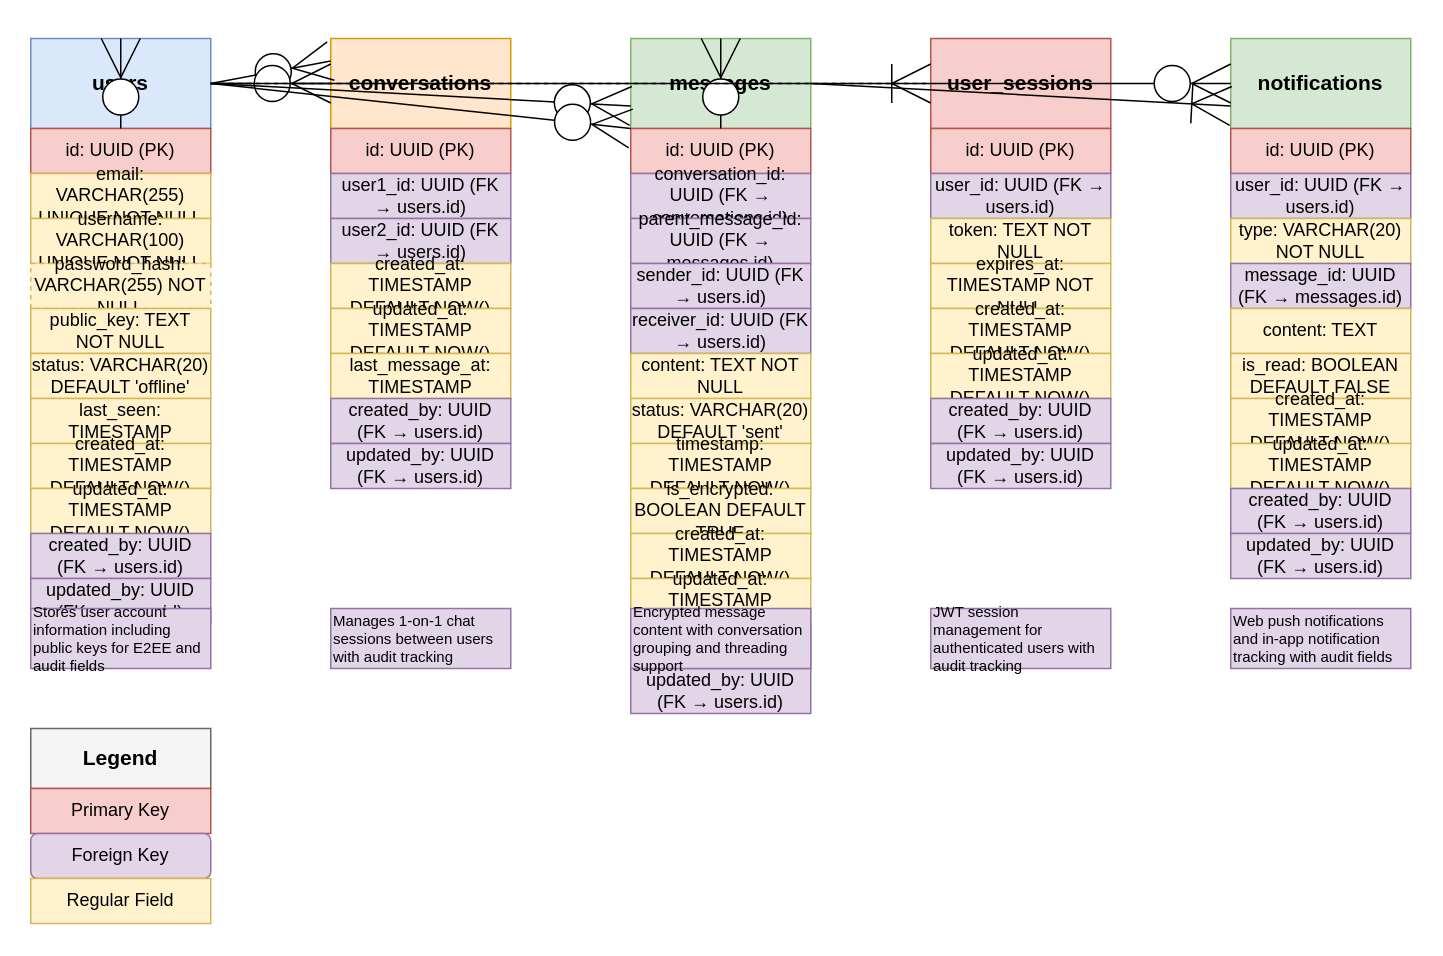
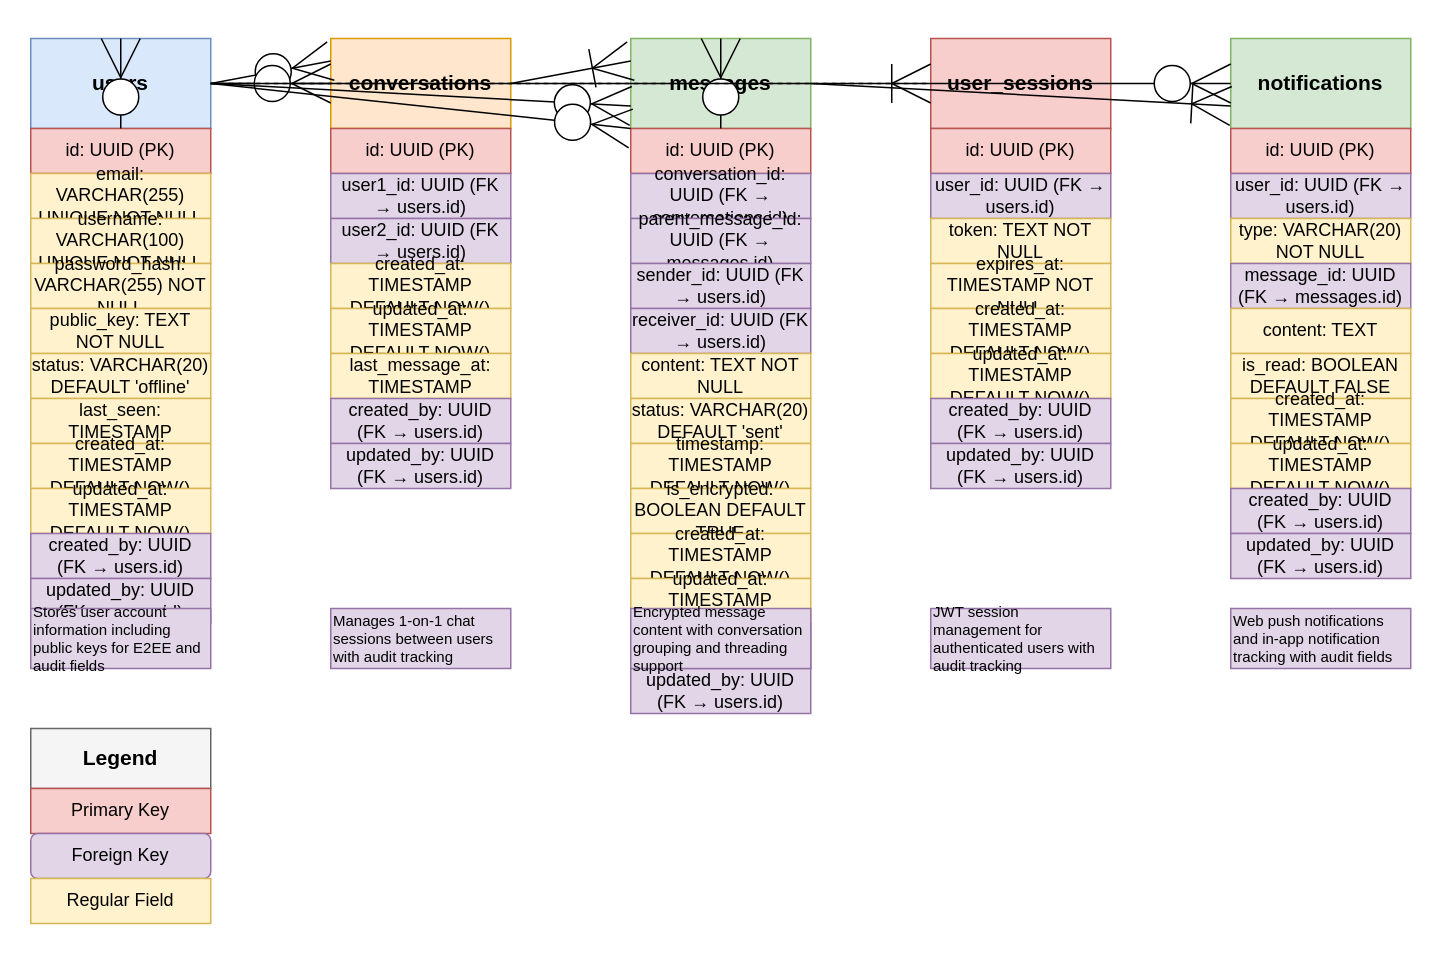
none -> (576, 71)
(121, 286) -> (121, 286)
